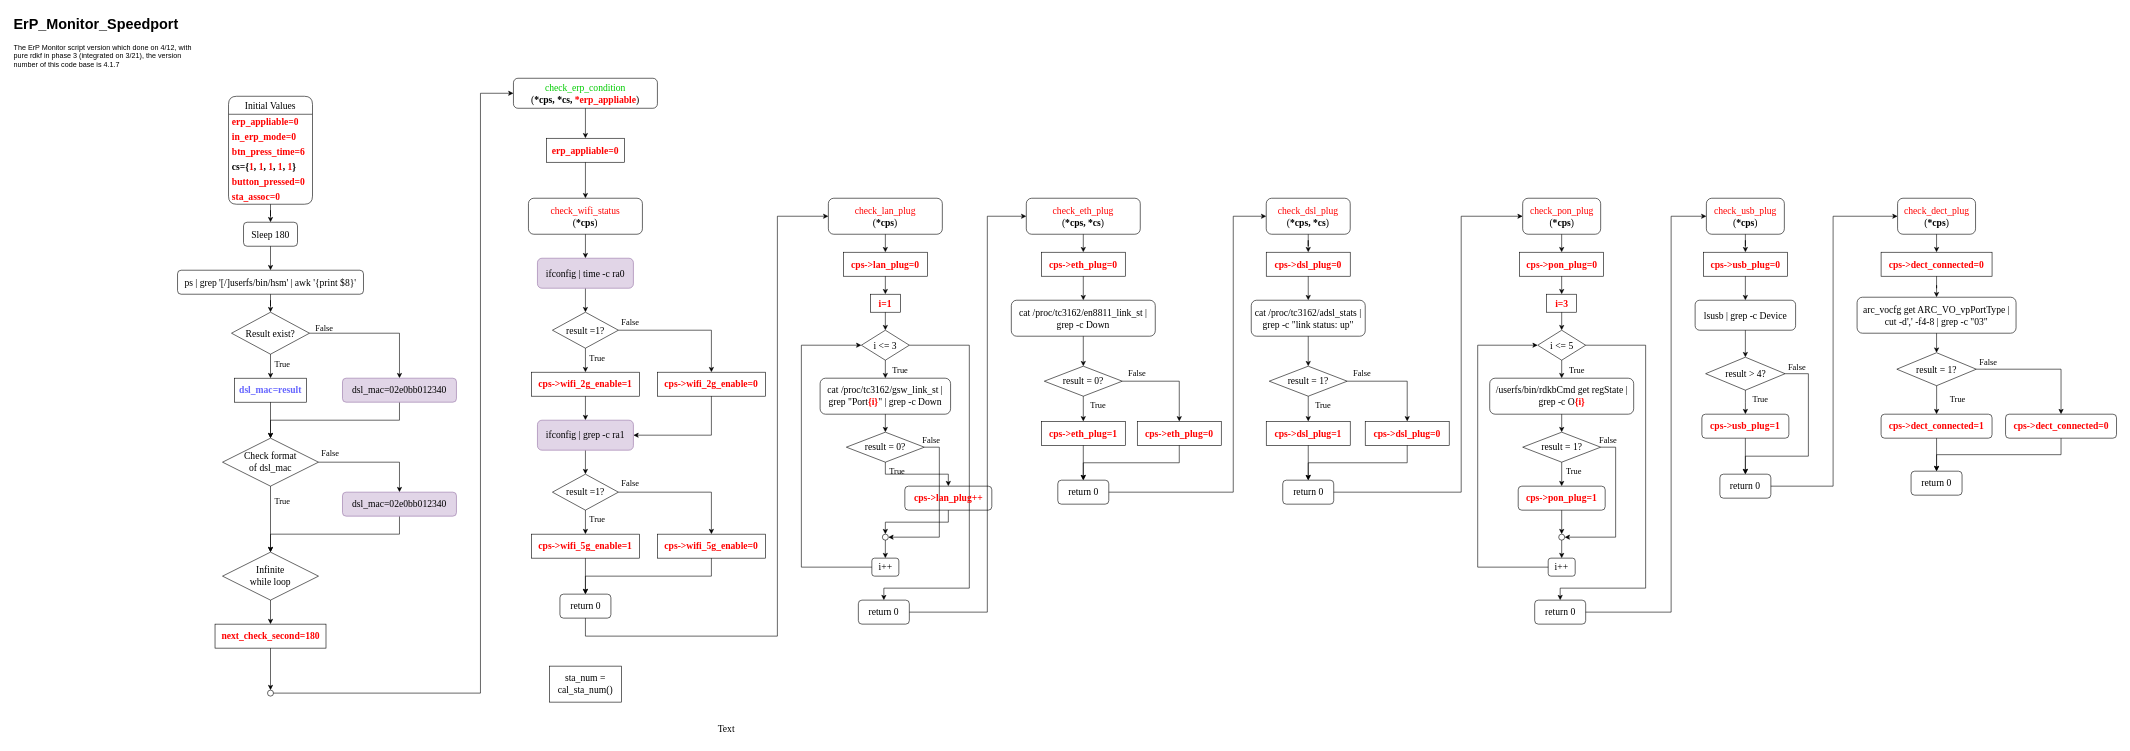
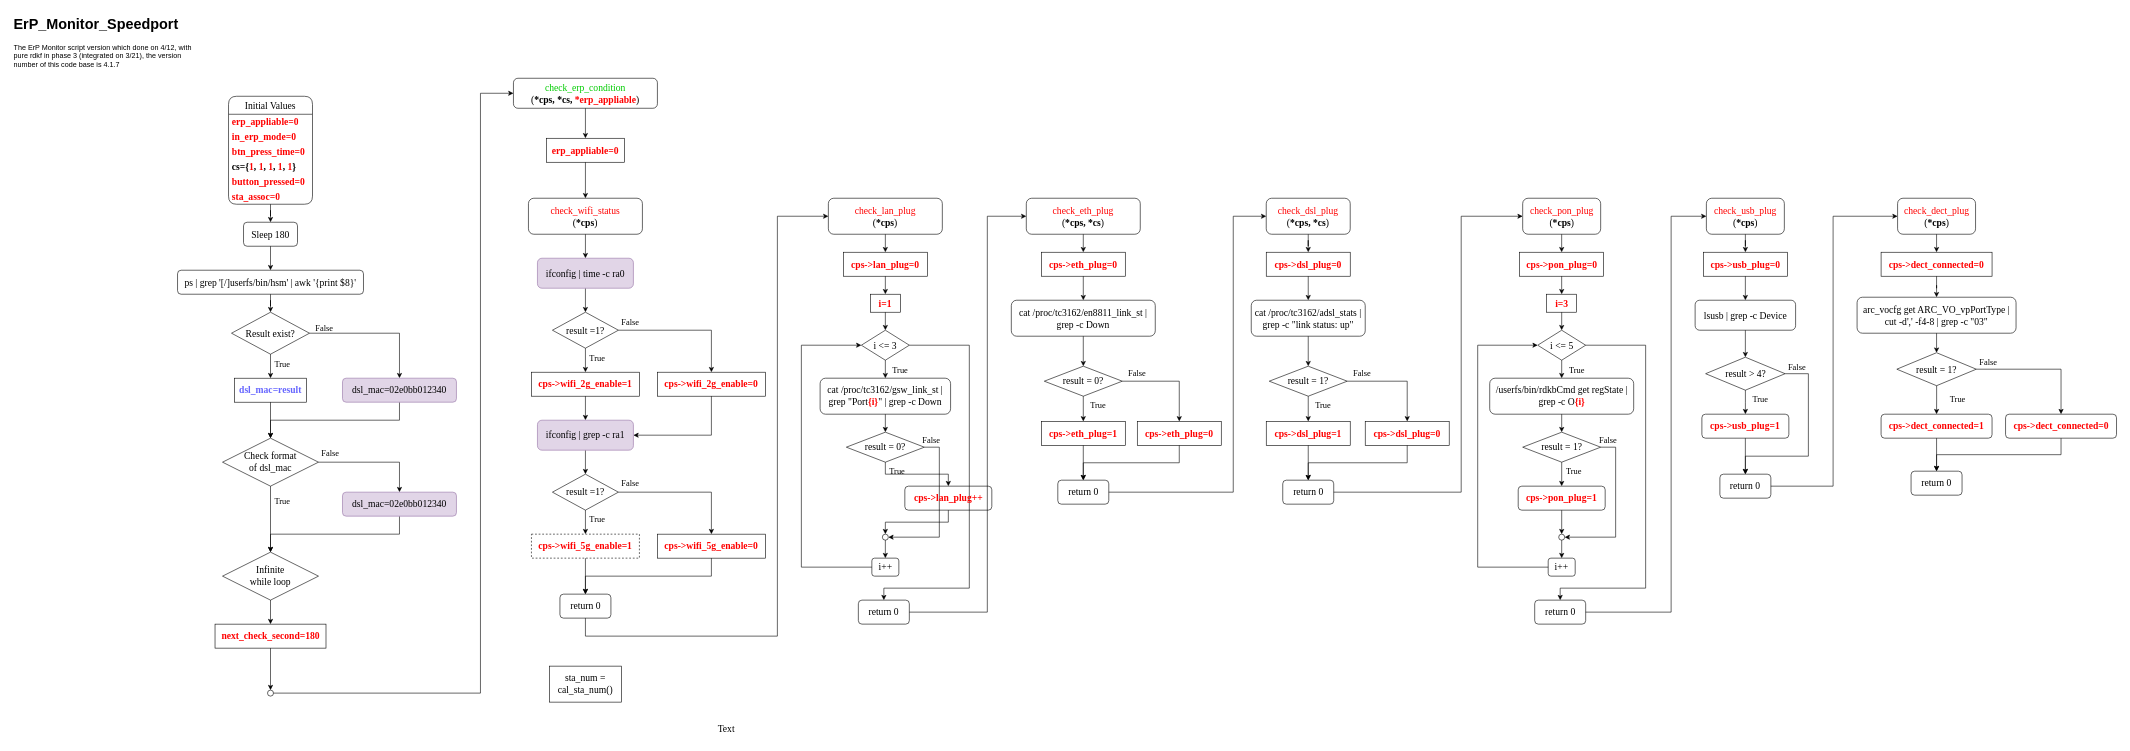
(271, 152) -> (271, 152)
(585, 546) -> (585, 546)
